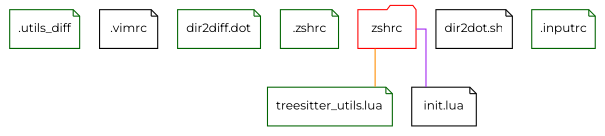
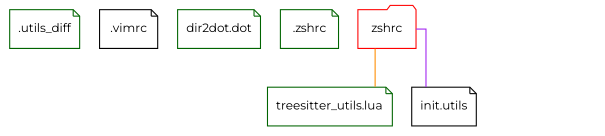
(219, 29) -> (219, 29)
(474, 29) -> none
(563, 29) -> none
(444, 107) -> (444, 107)
